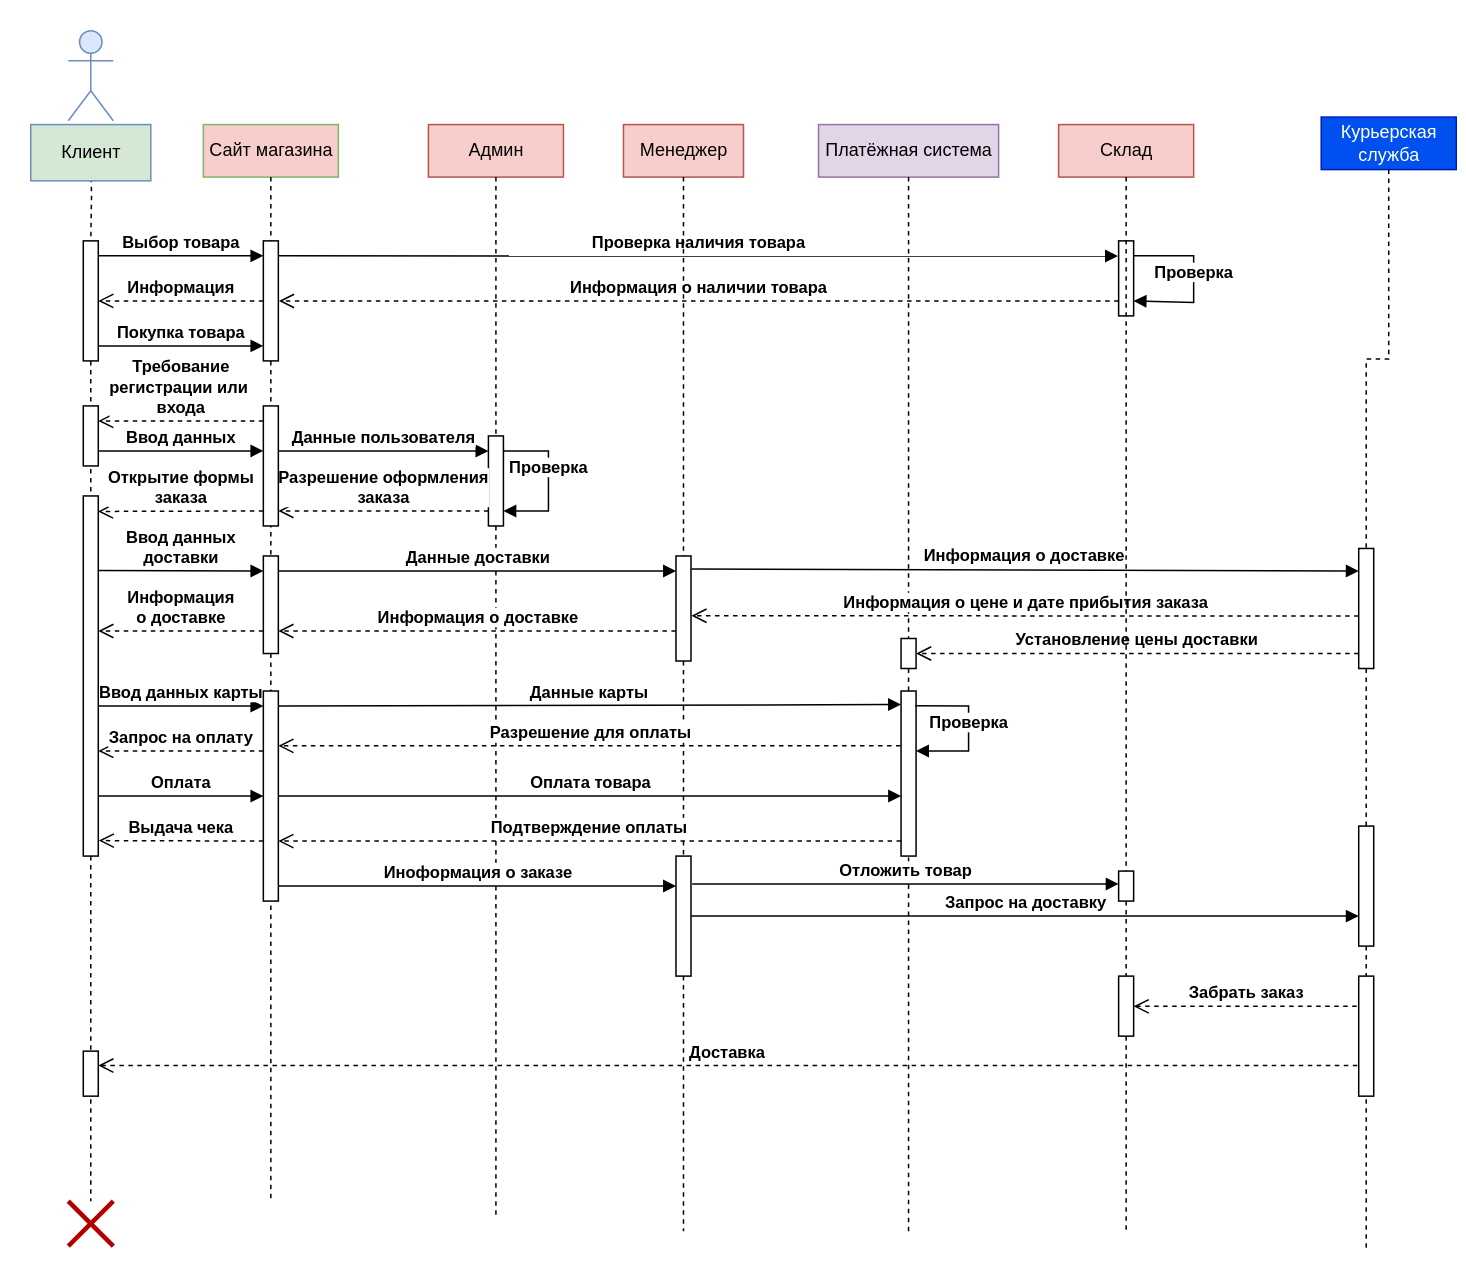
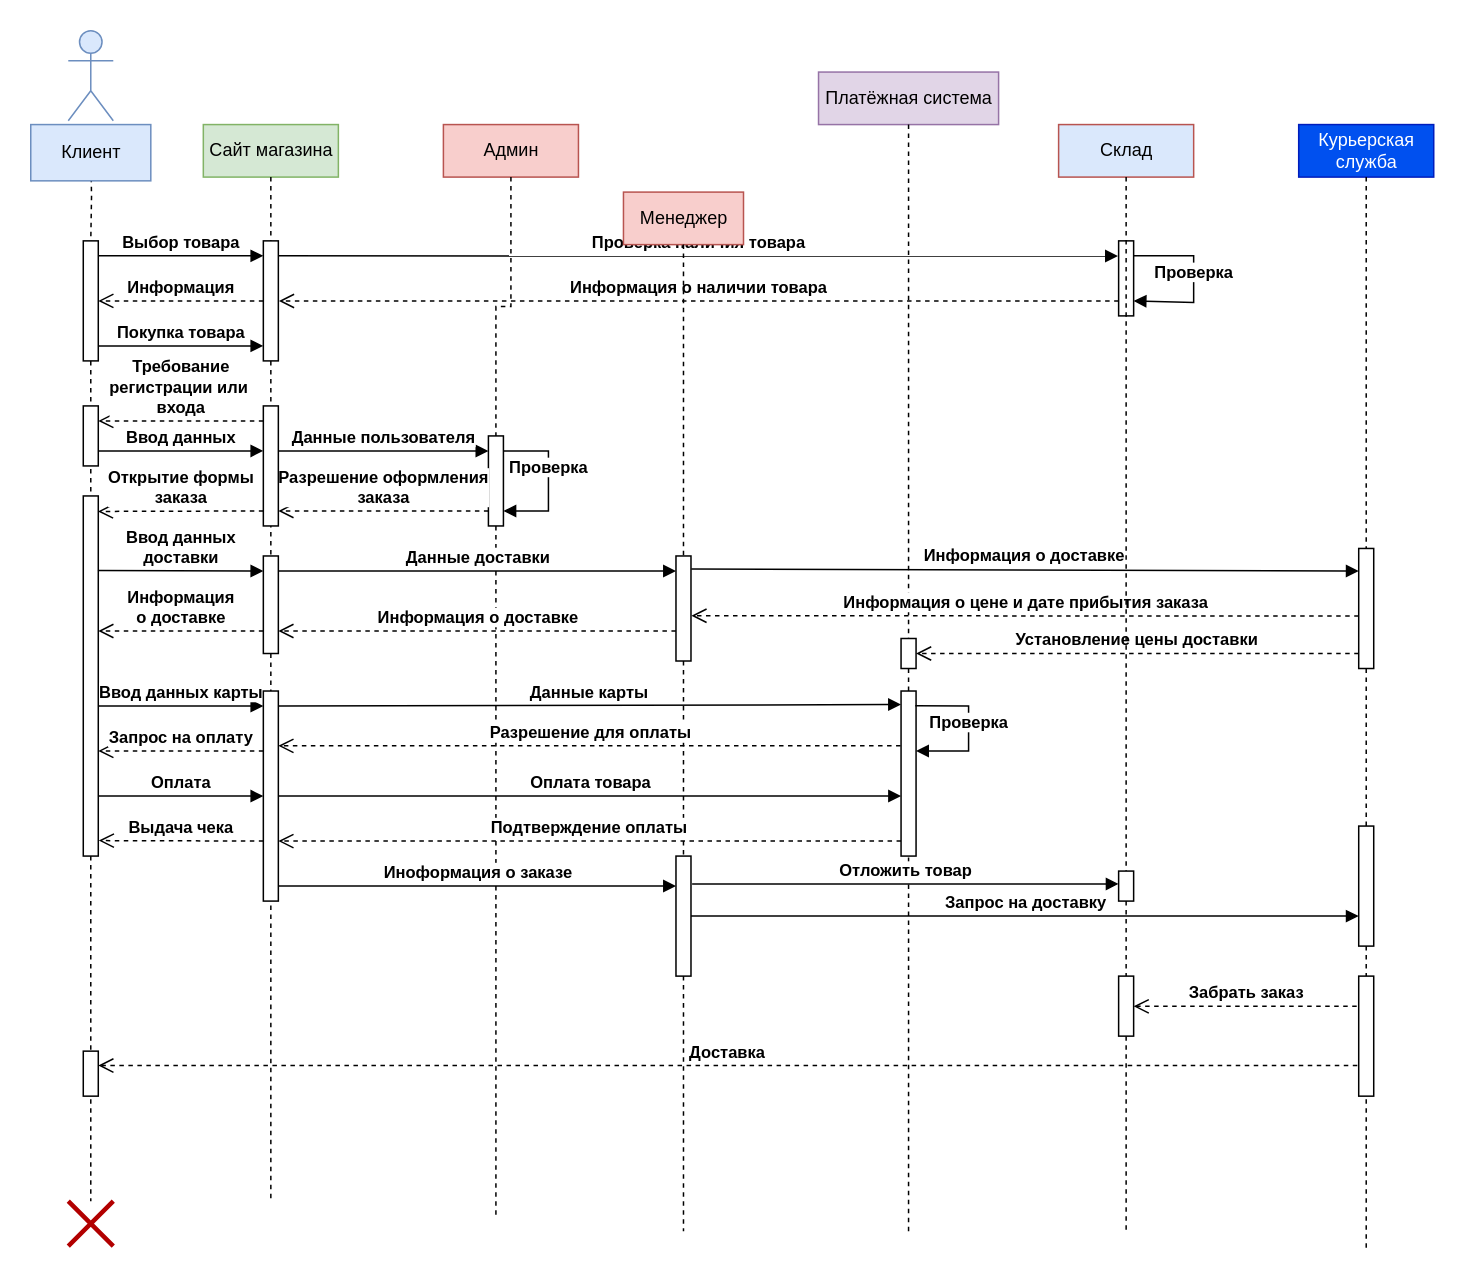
(1388, 143) -> (1366, 151)
(271, 151) -> (271, 151)
(496, 151) -> (511, 151)
(683, 151) -> (683, 218)
(908, 151) -> (908, 98)
(1126, 151) -> (1126, 151)
(91, 153) -> (91, 153)
